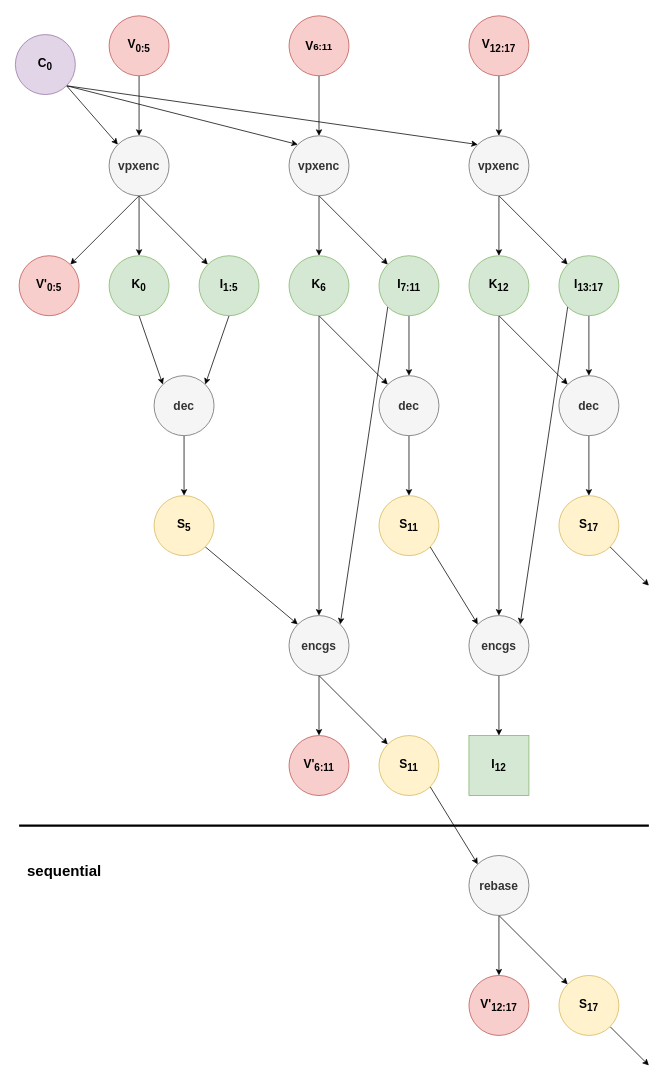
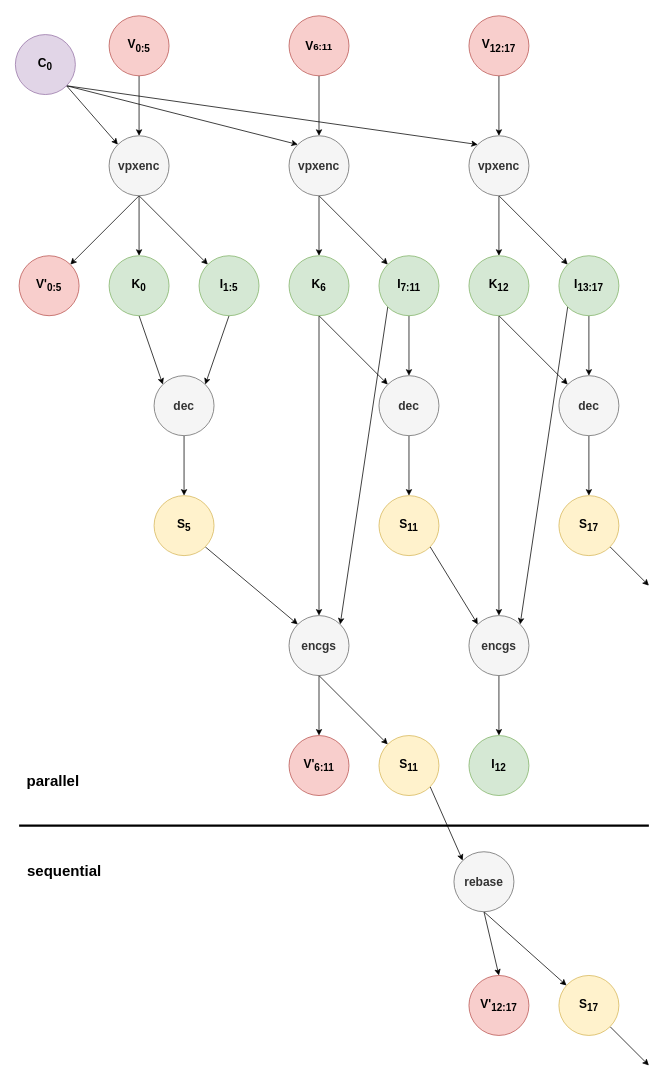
(499, 765) -> (499, 765)
none -> (53, 780)
(499, 885) -> (484, 882)
